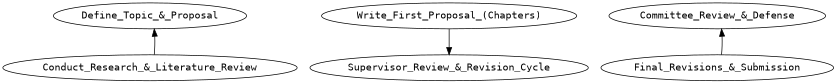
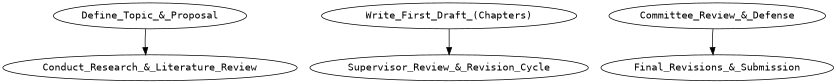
(449, 16) -> (449, 16)
(155, 46) -> (145, 38)
(722, 46) -> (712, 38)
